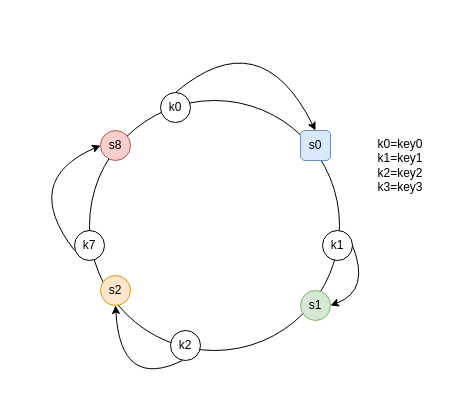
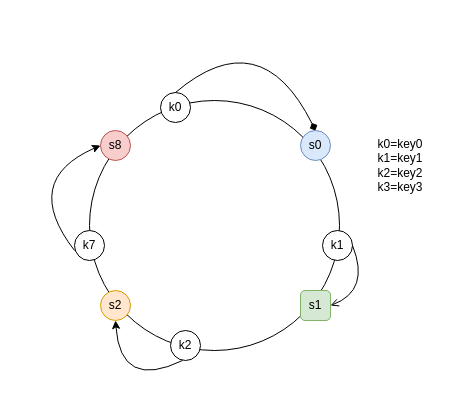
(312, 123) -> (311, 122)
(316, 146) -> (316, 146)
(116, 291) -> (116, 306)
(353, 292) -> (350, 293)
(316, 306) -> (316, 306)
